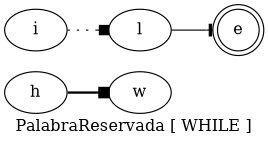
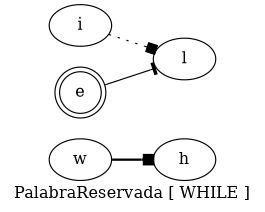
(189, 30) -> (128, 77)
(82, 93) -> (127, 160)
